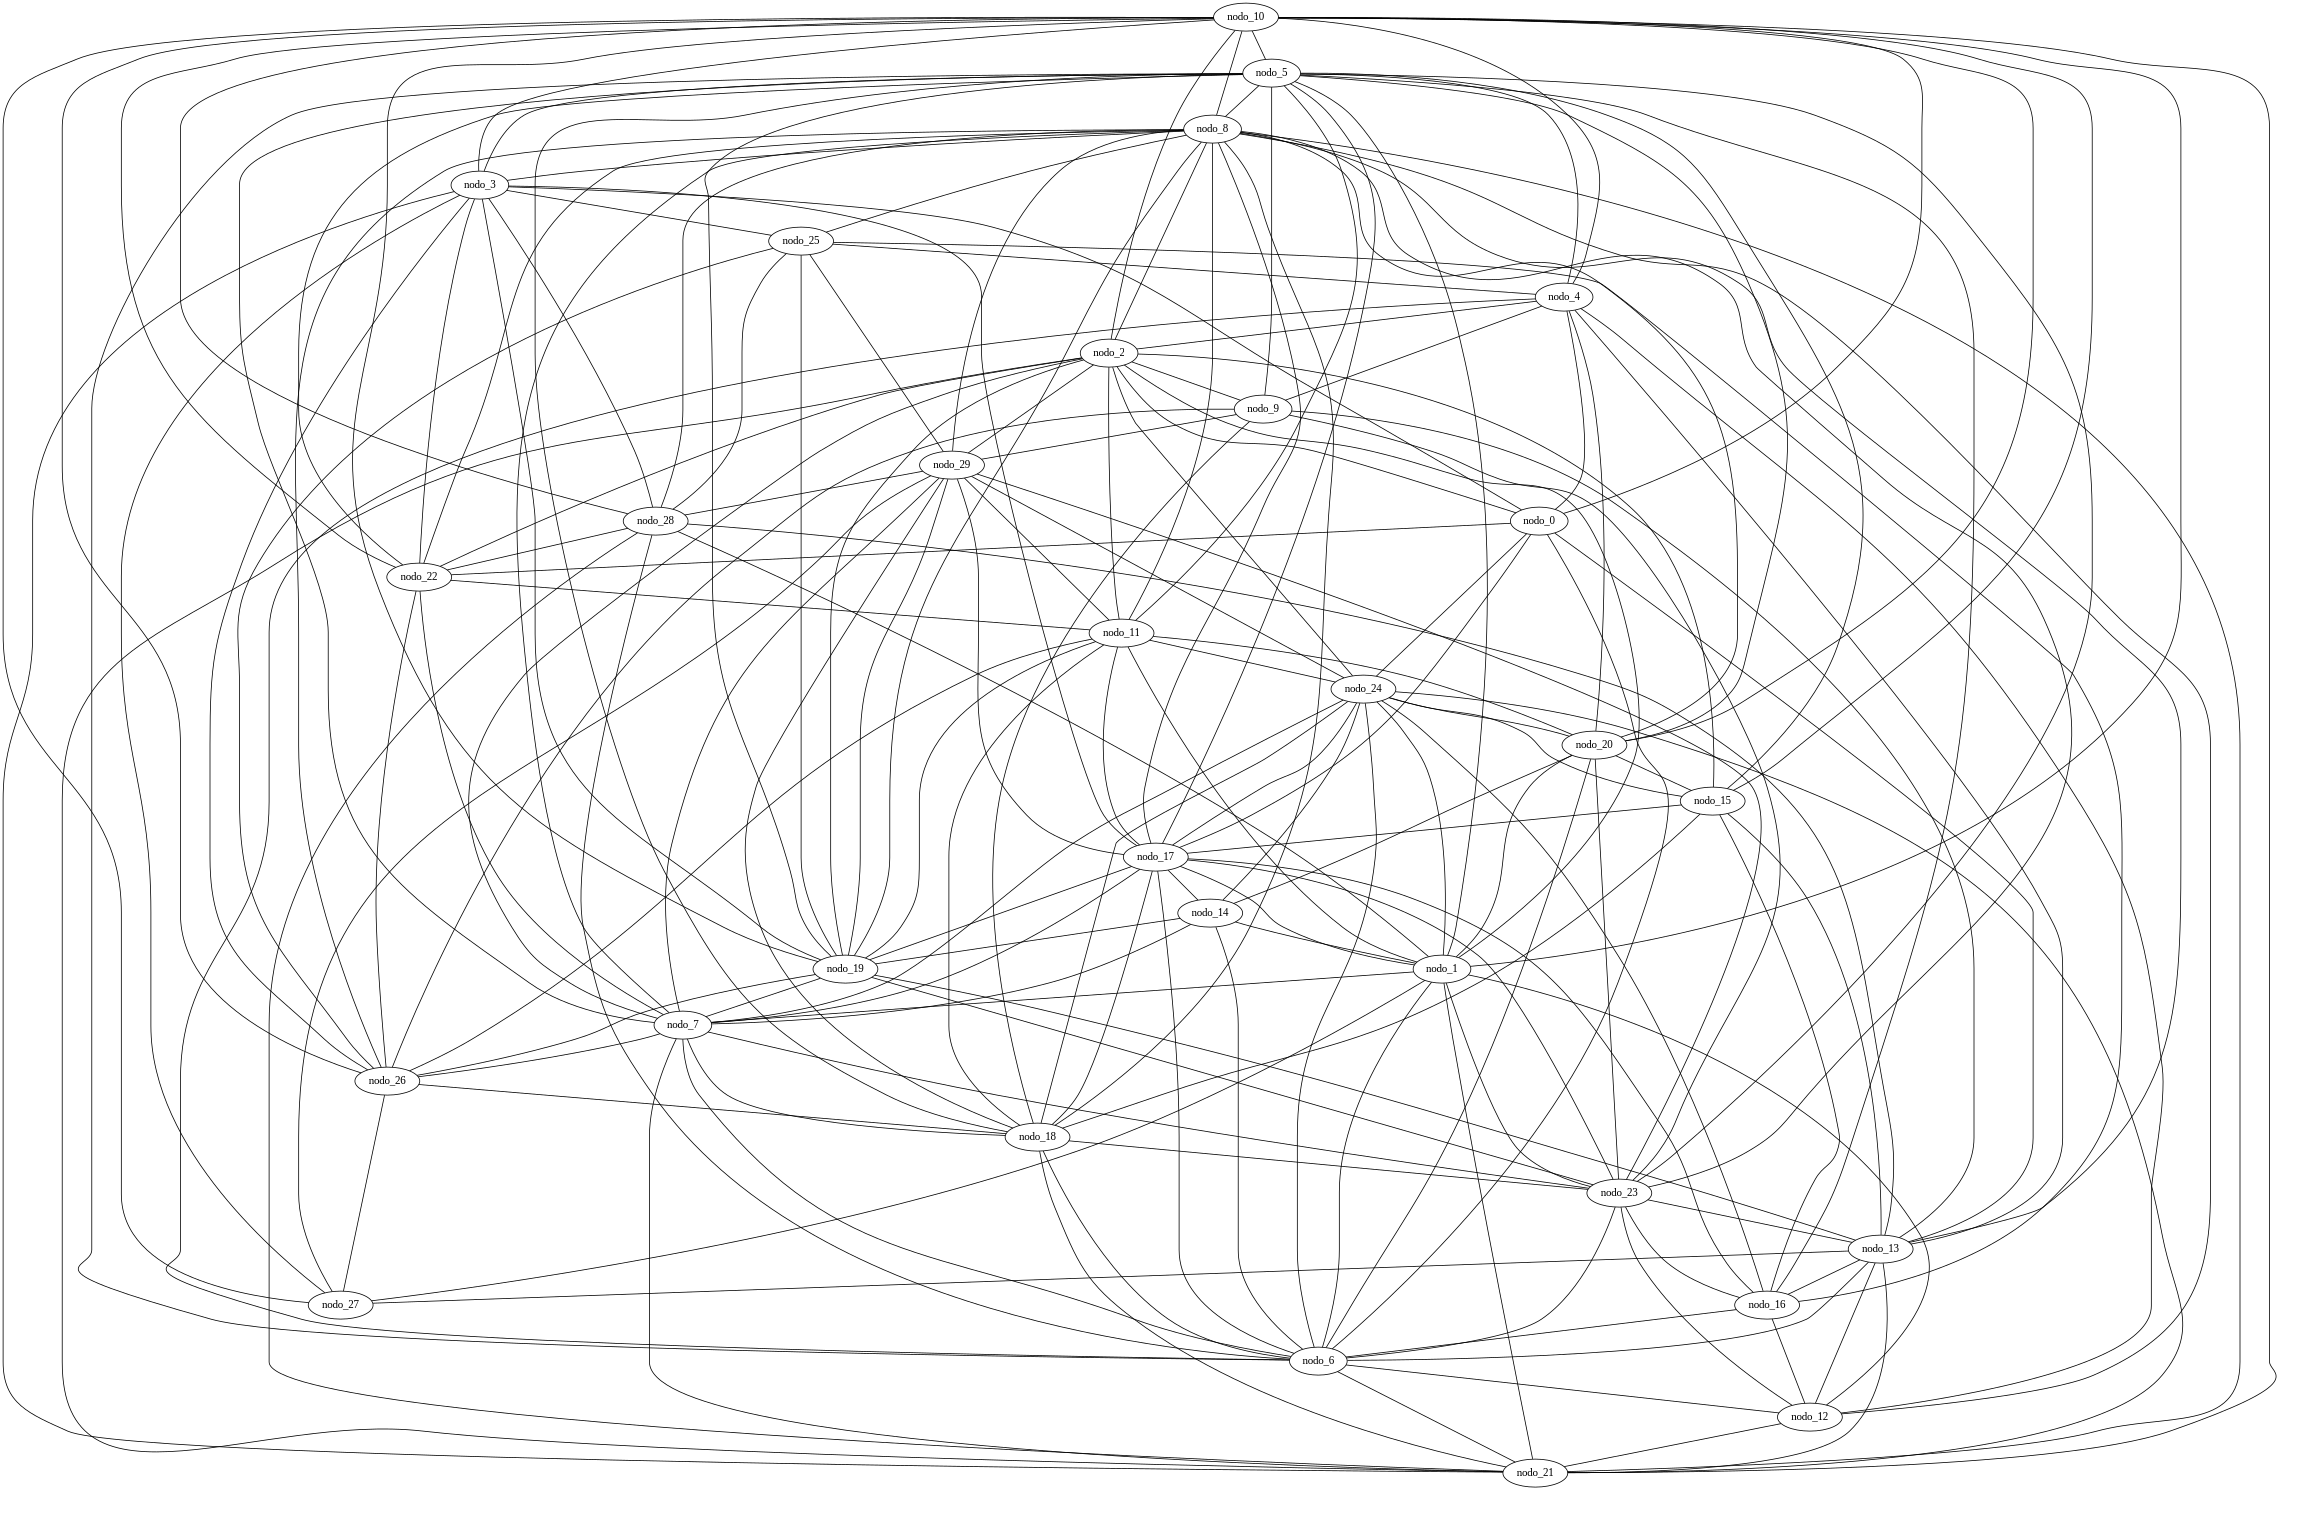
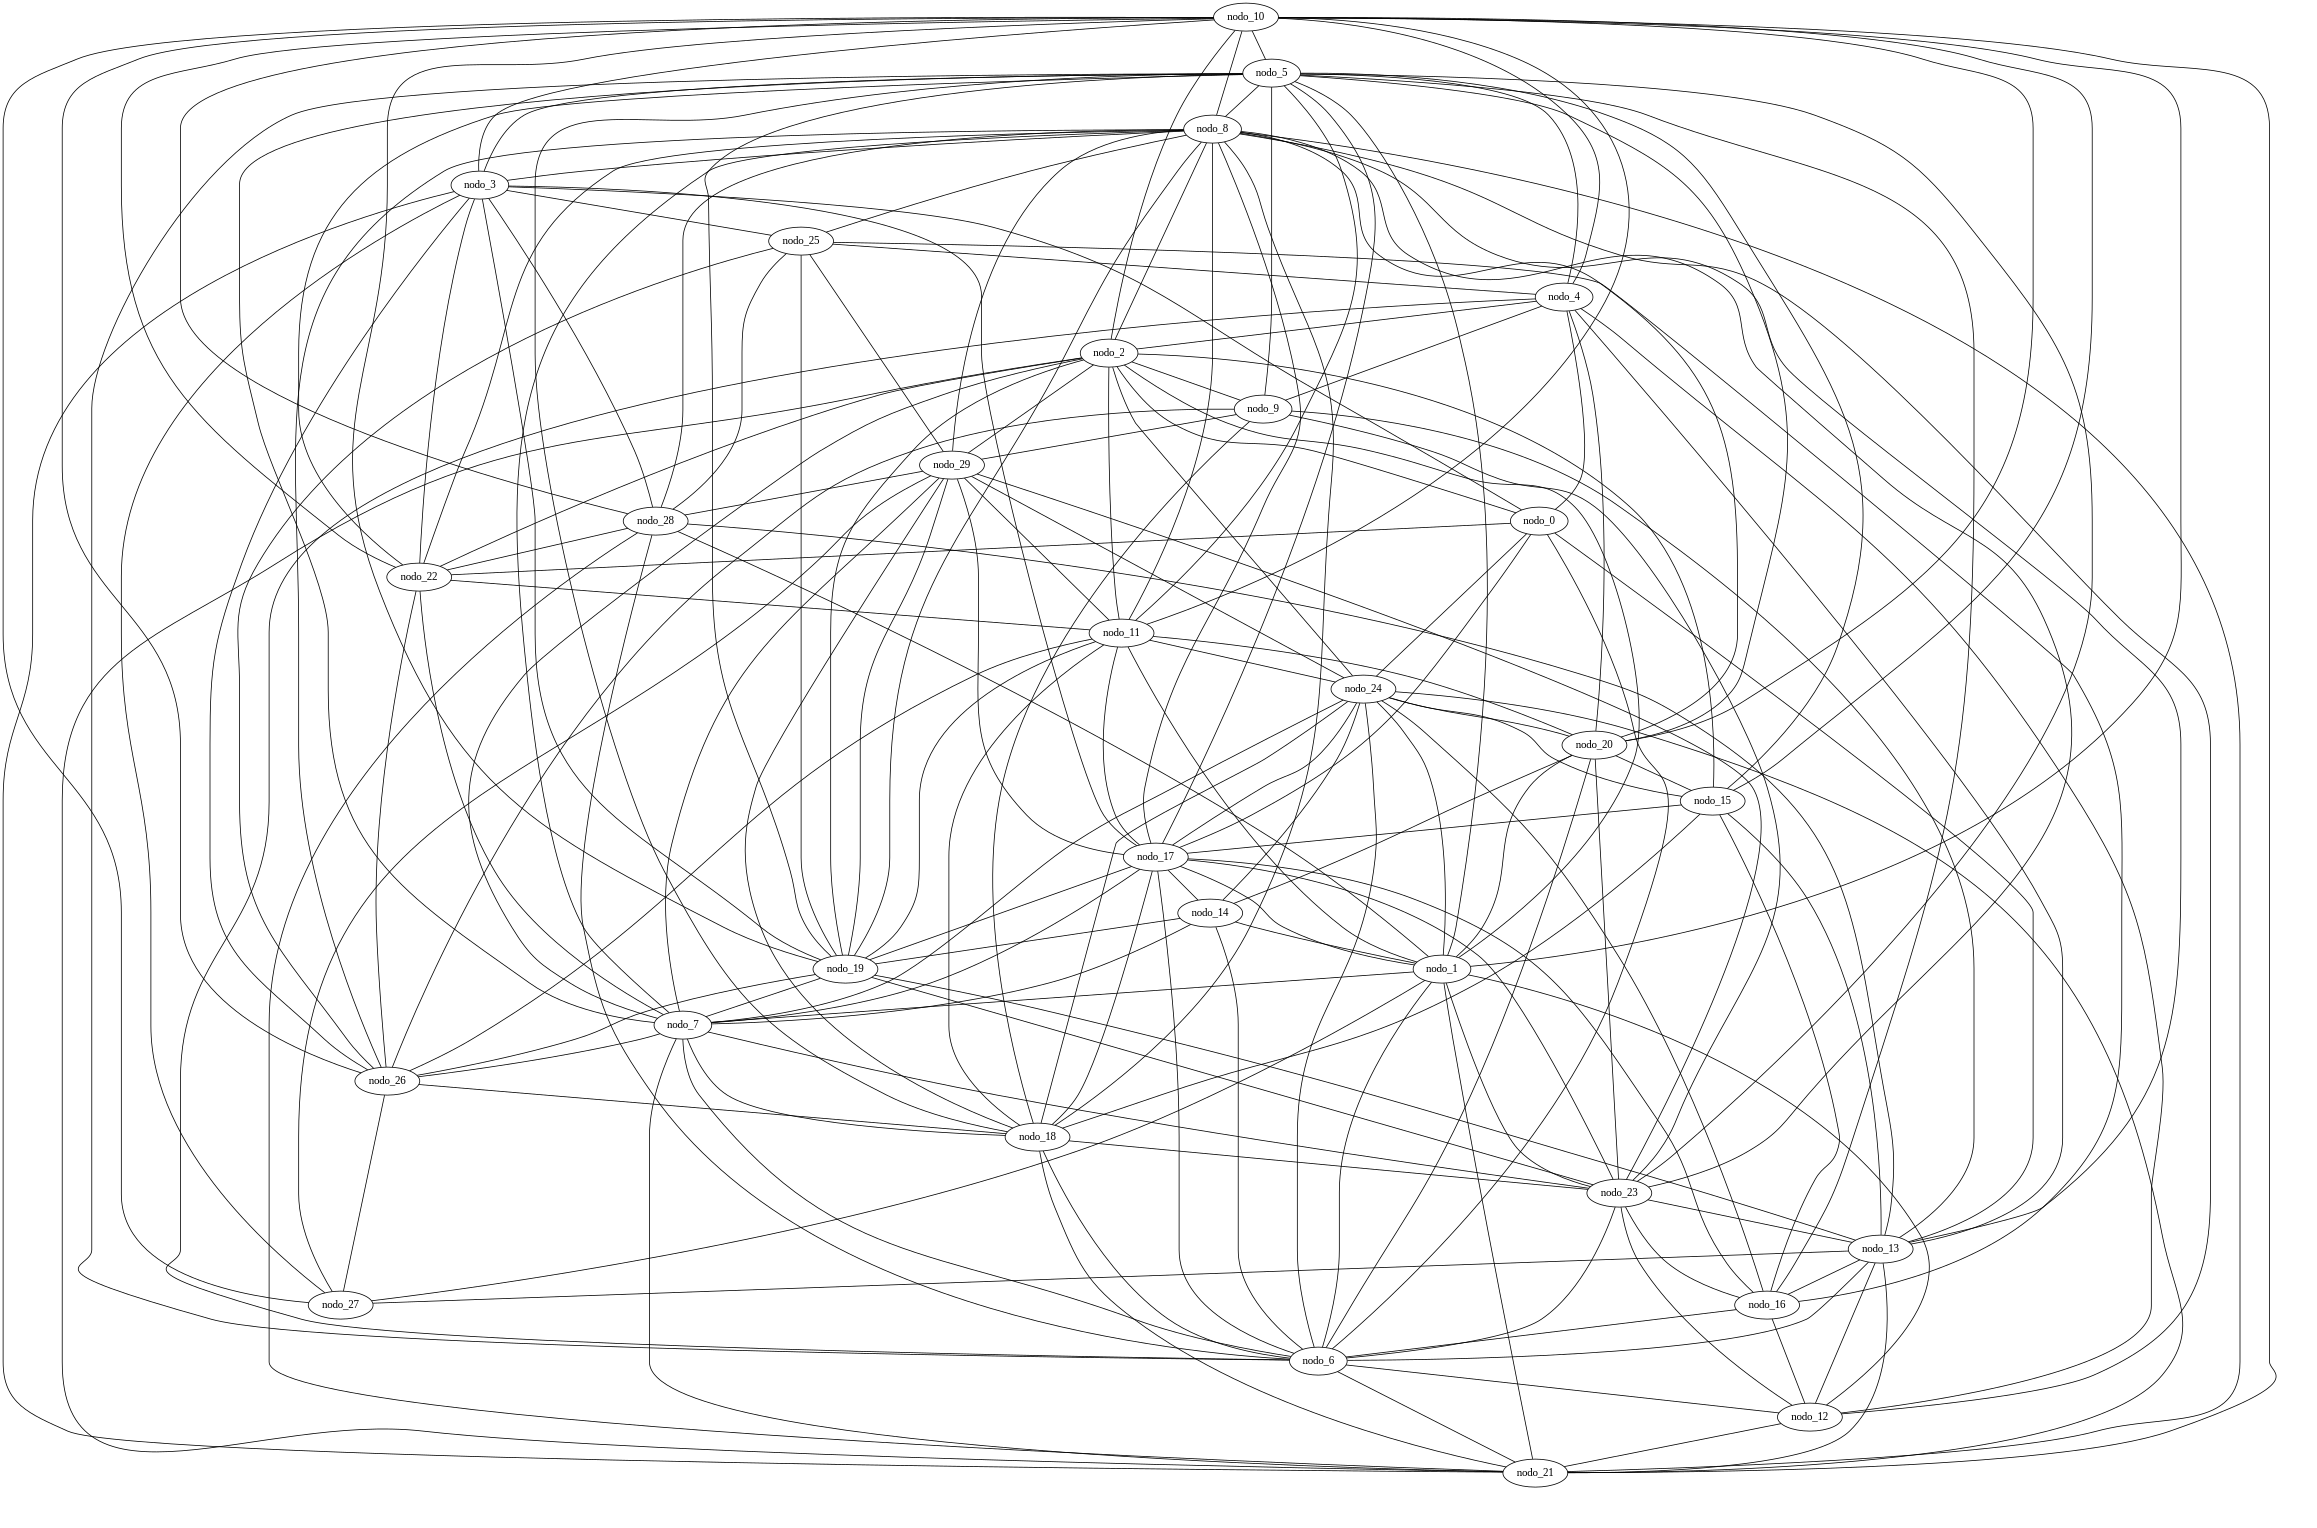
(1912, 68) -> (1564, 361)
